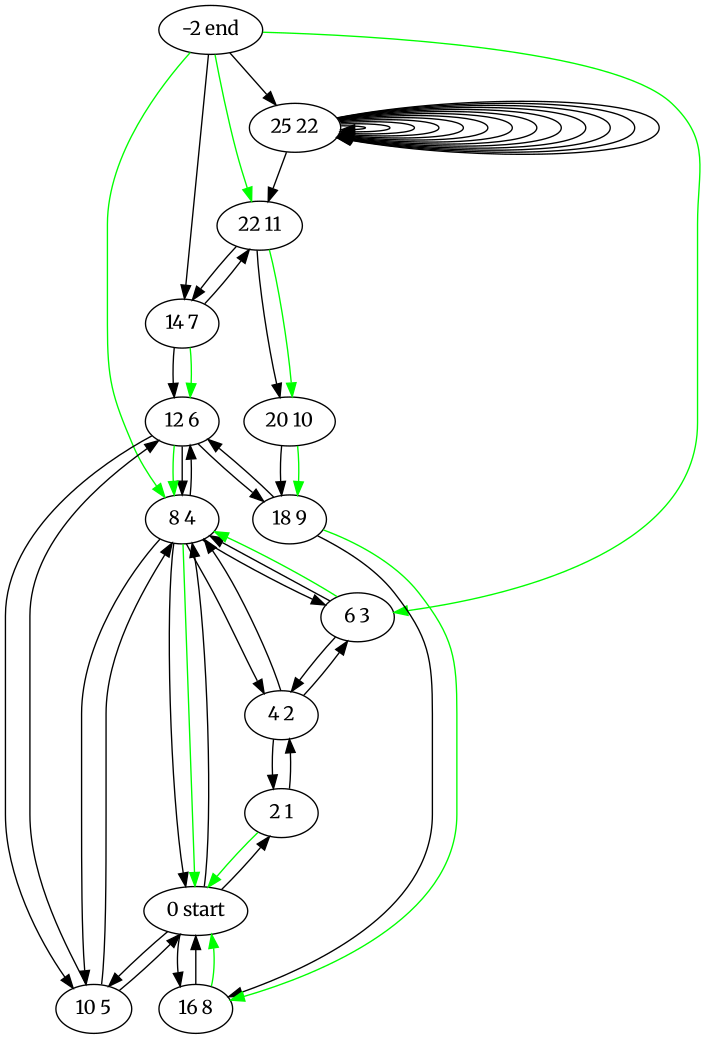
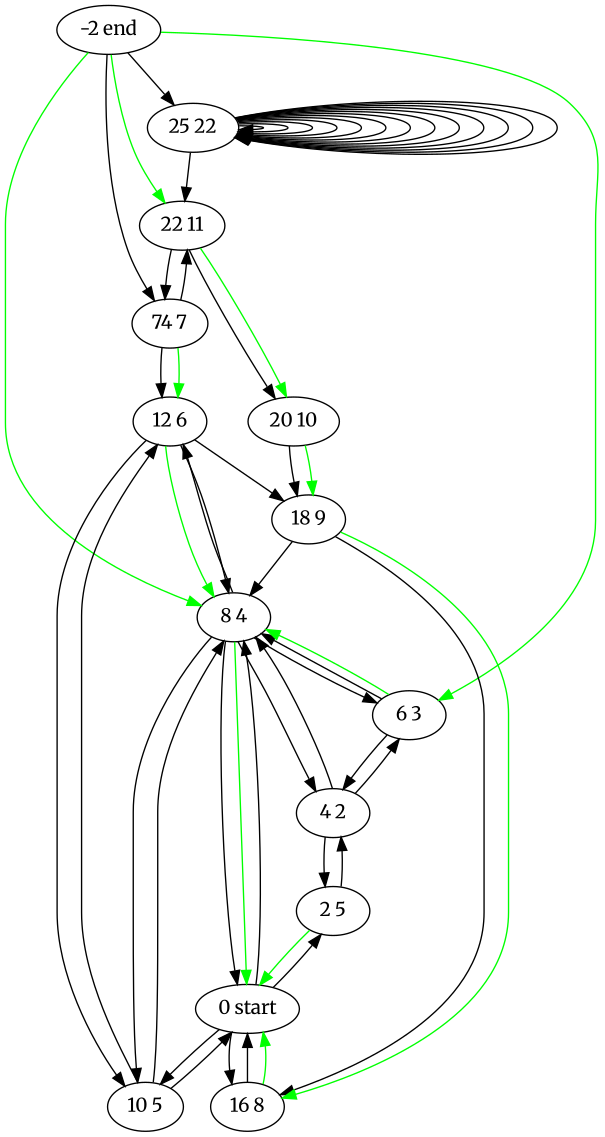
(182, 324) -> (170, 324)
(247, 472) -> (275, 563)
(281, 813) -> (333, 911)
